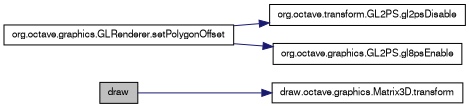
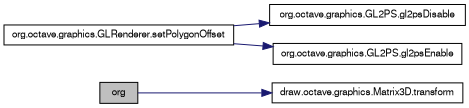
(367, 15) -> (367, 15)
(367, 54) -> (367, 54)
(119, 93) -> (119, 93)
